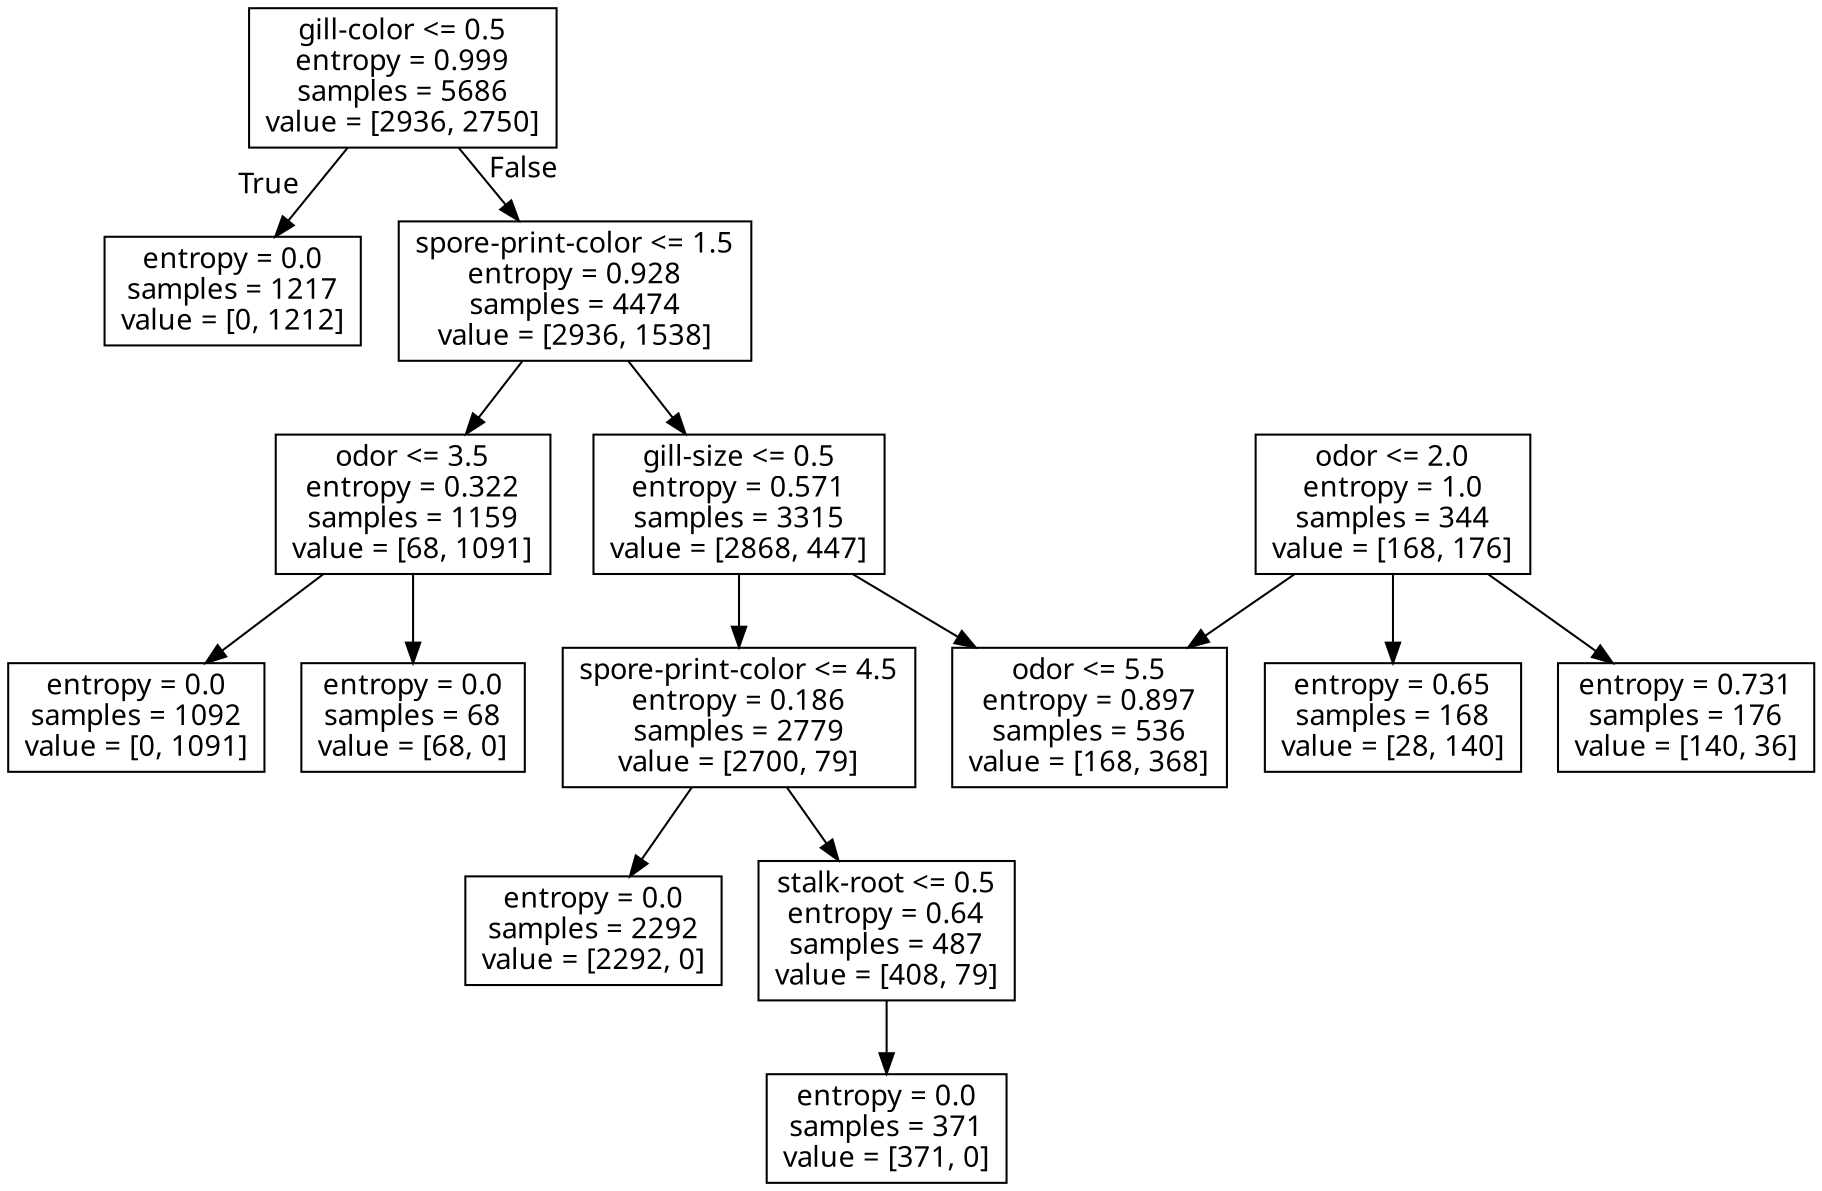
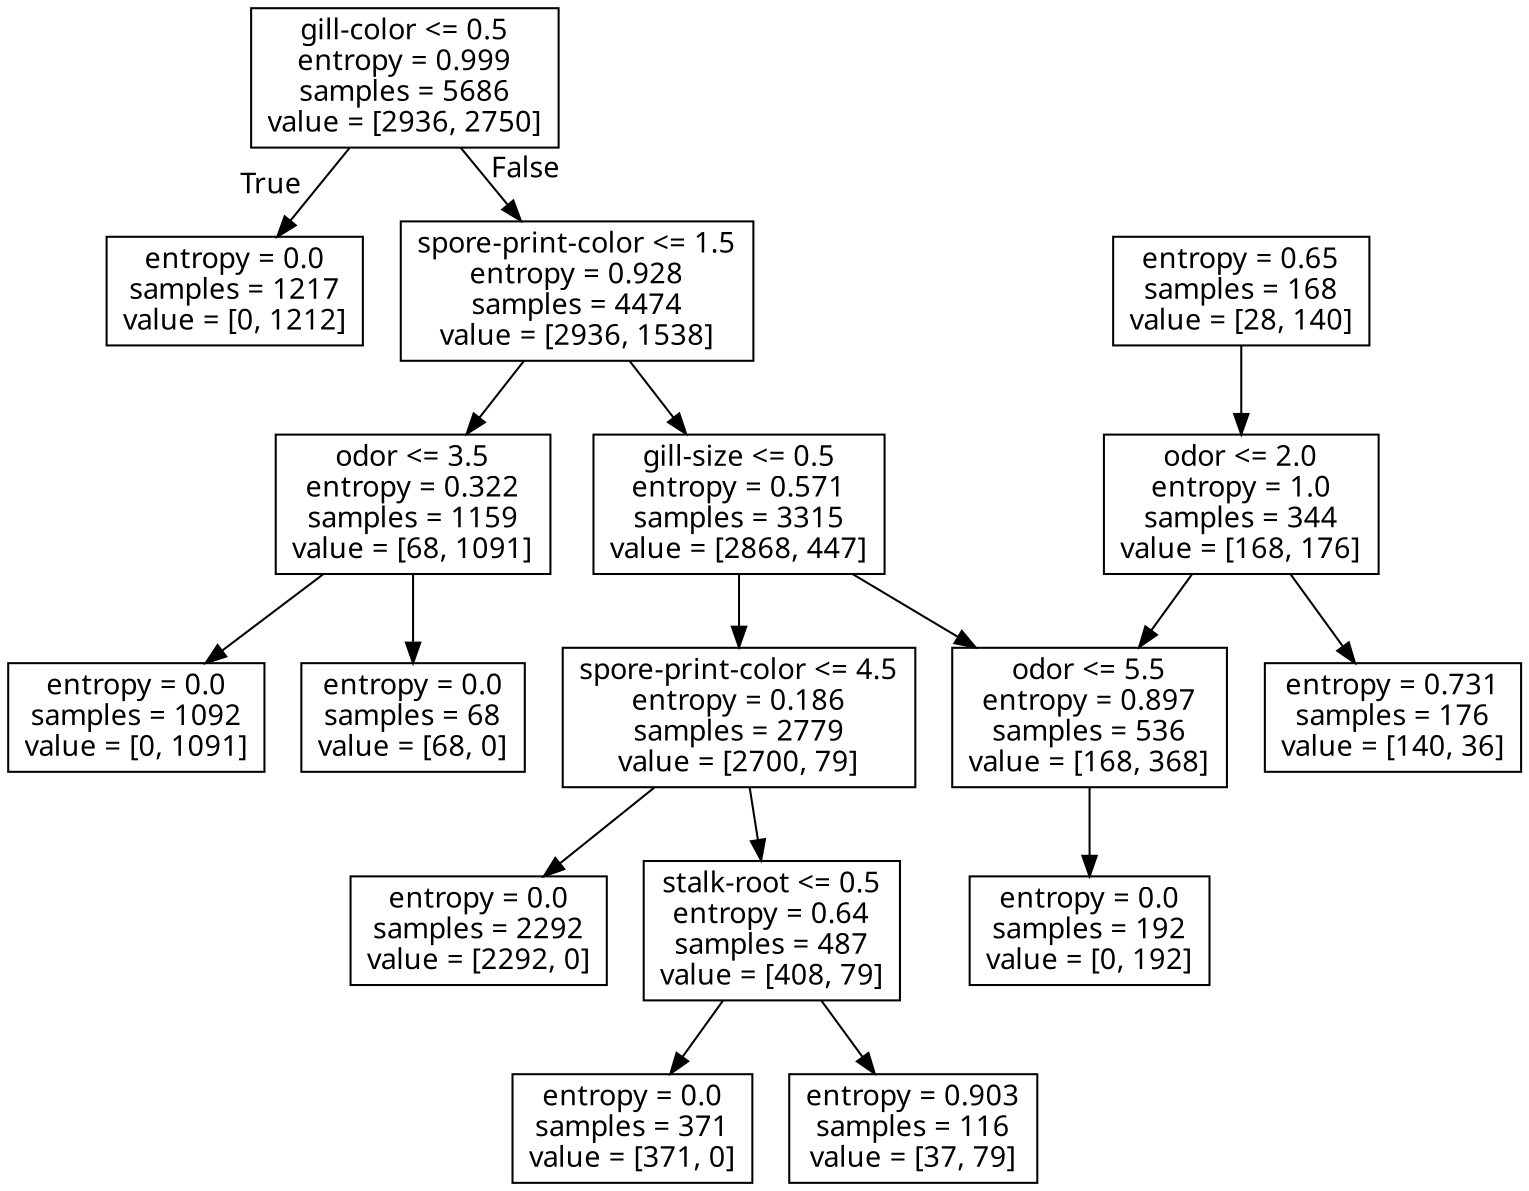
(1393, 608) -> (1241, 380)
none -> (1090, 931)
none -> (913, 1129)
